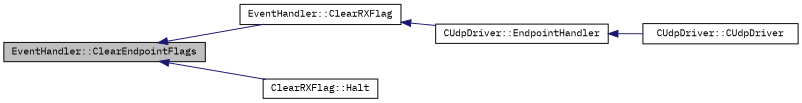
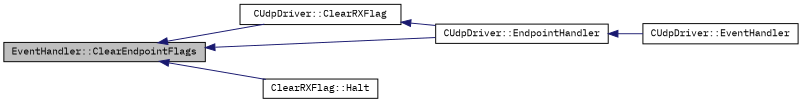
(320, 14) -> (320, 14)
(721, 34) -> (721, 34)
none -> (325, 42)
